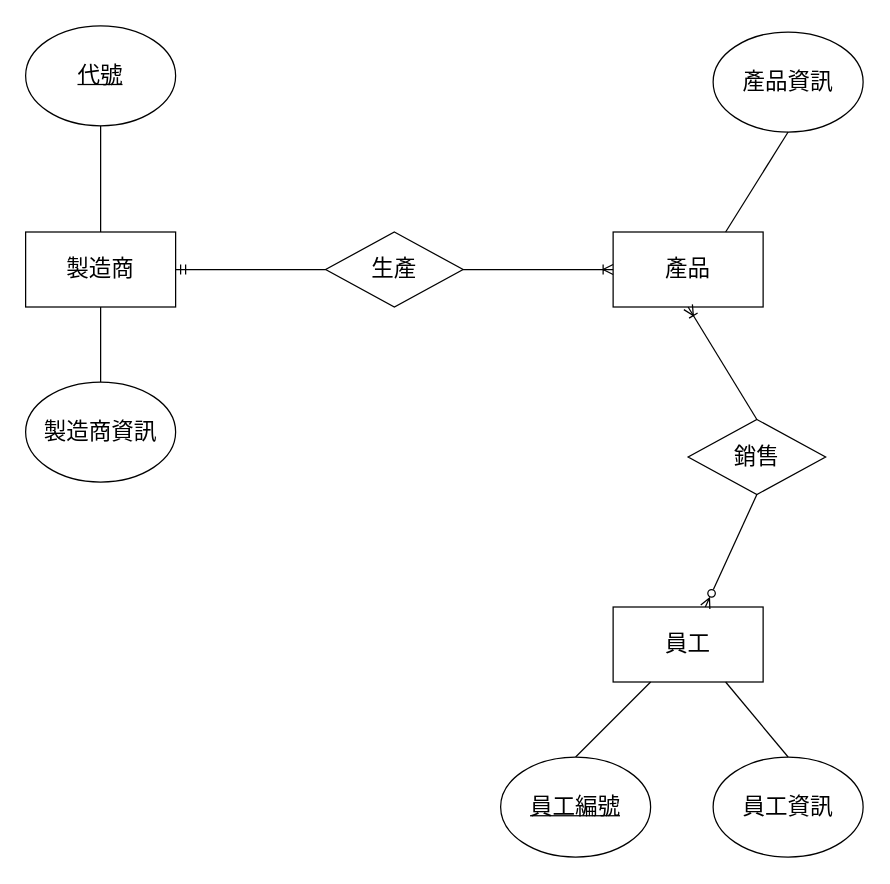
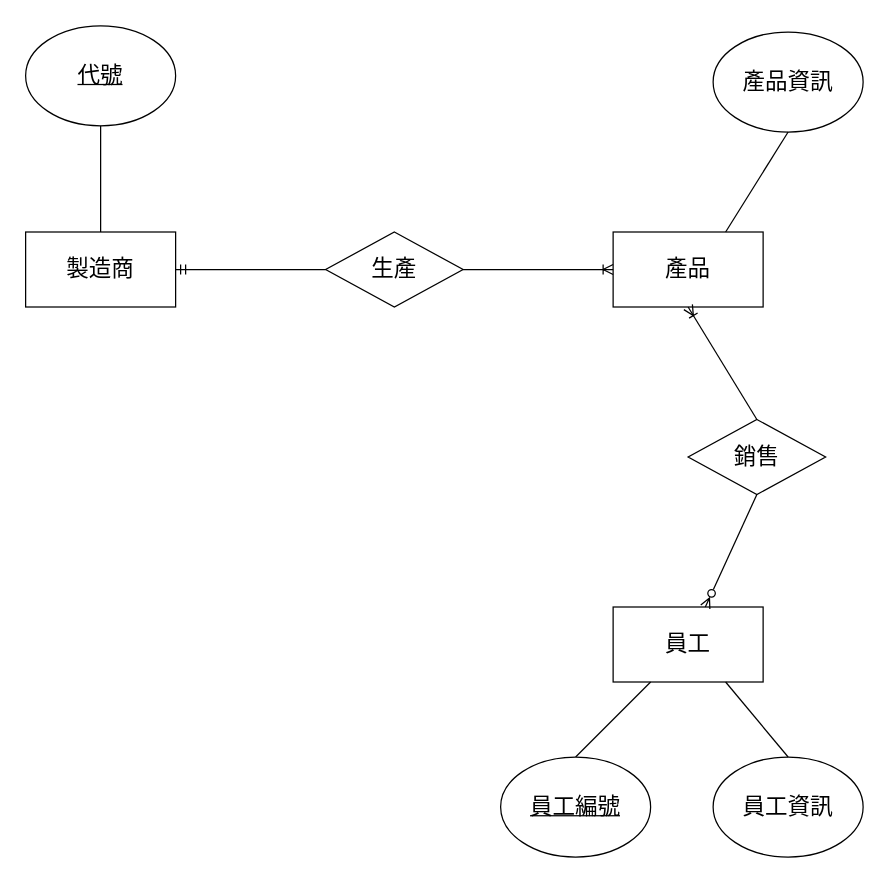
(101, 345) -> none
(101, 432) -> none
